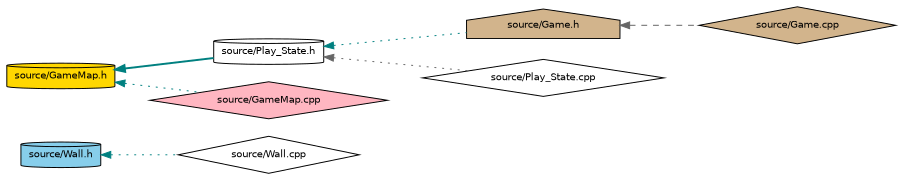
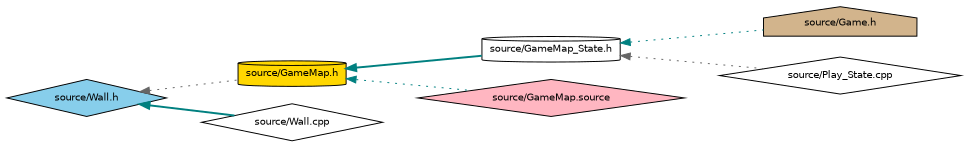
(797, 25) -> none
(269, 52) -> (551, 49)
none -> (194, 85)
(269, 100) -> (551, 98)
(61, 155) -> (87, 98)
(144, 155) -> (192, 110)
